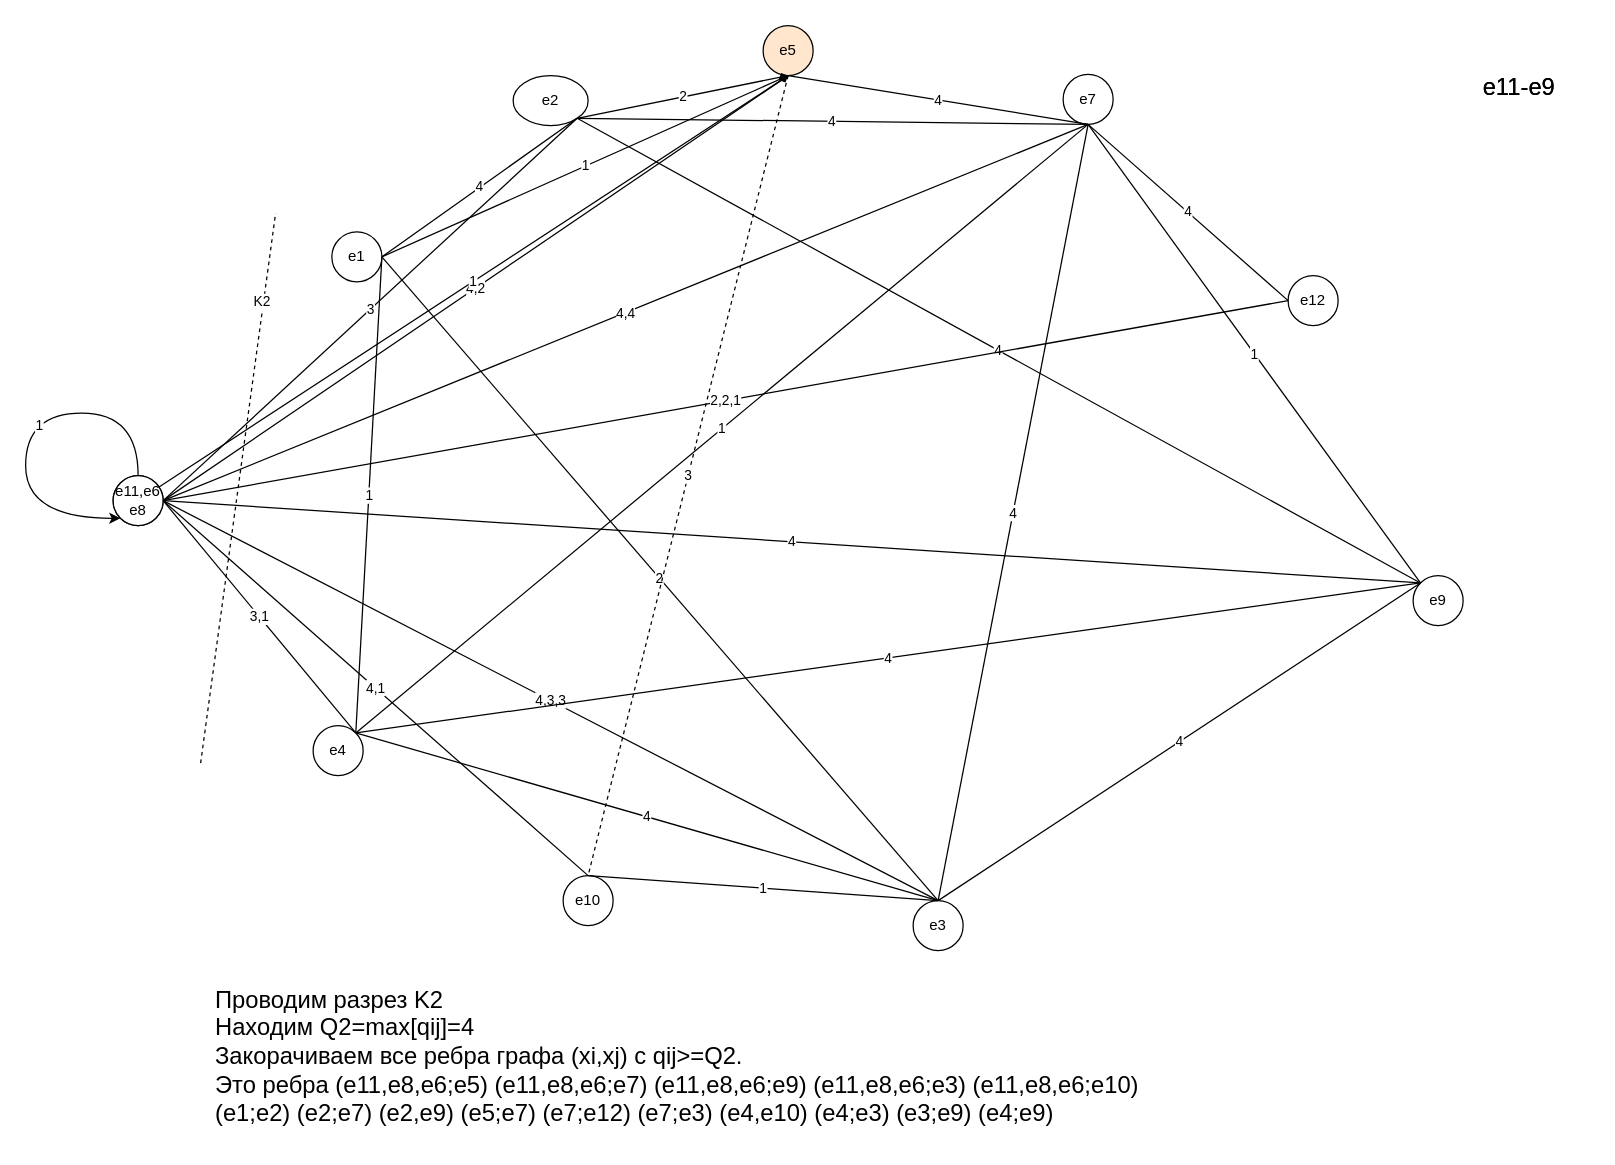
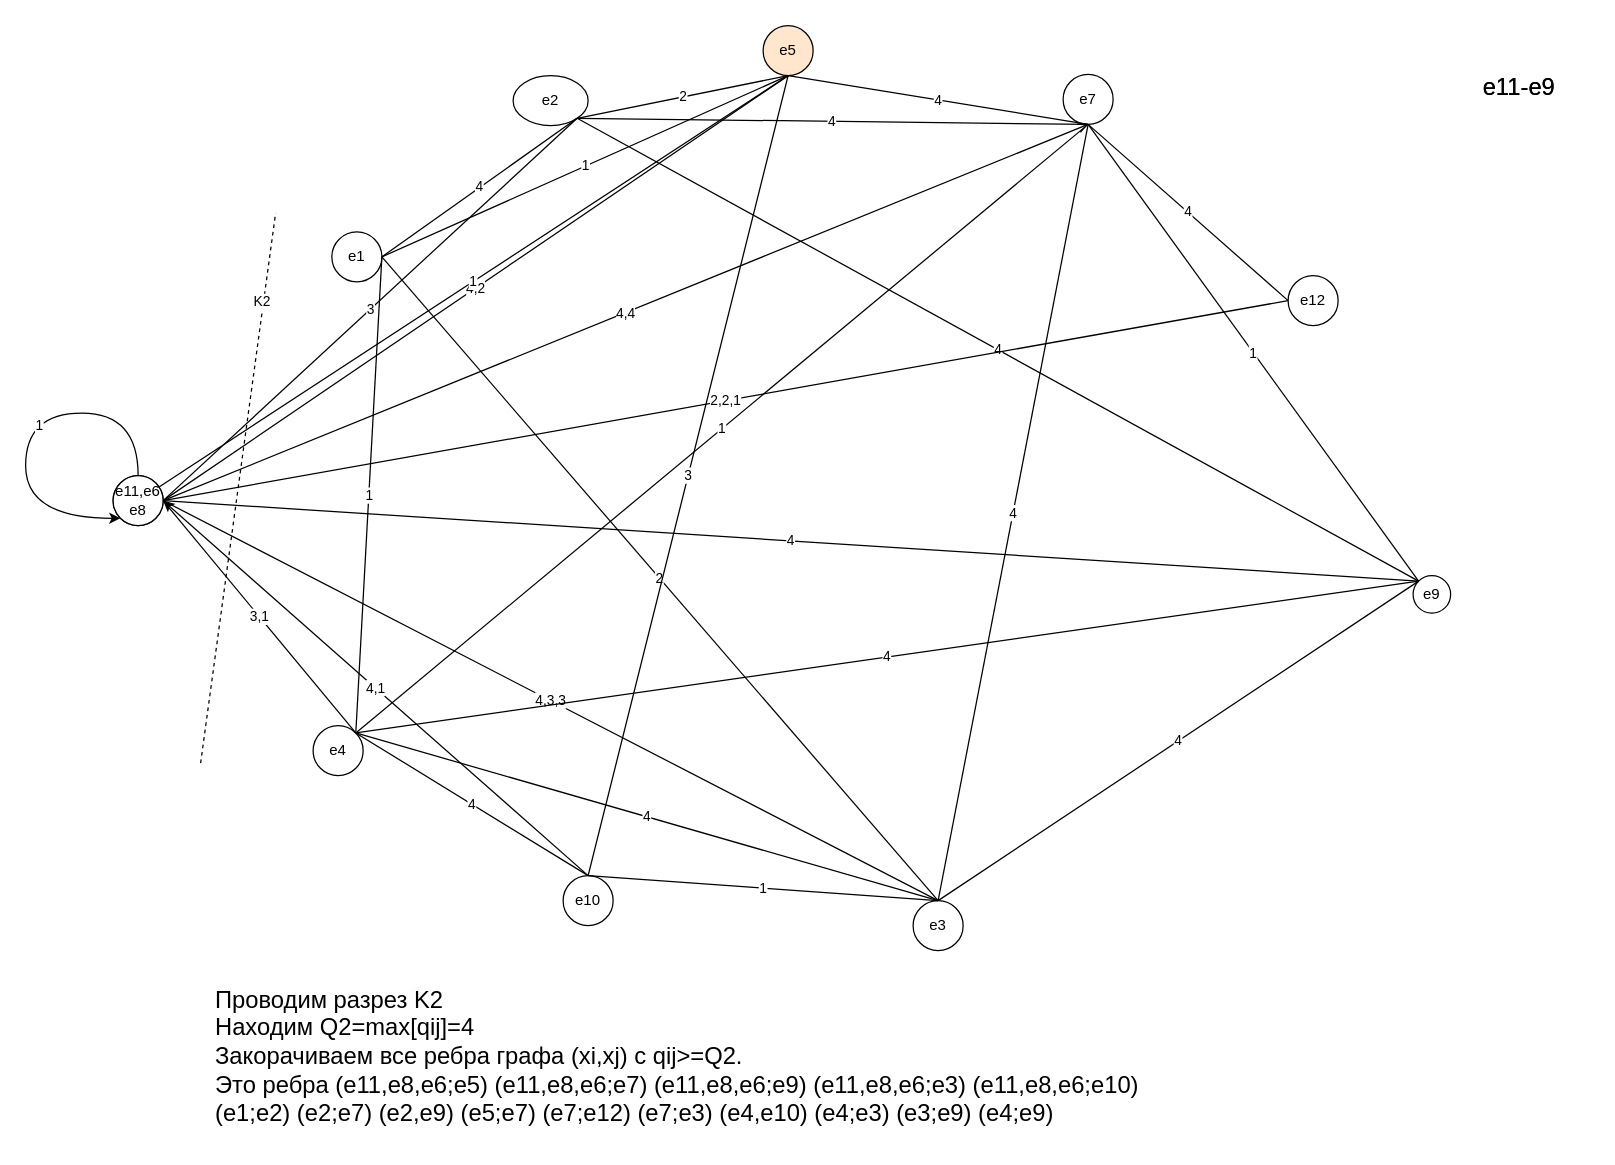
(767, 85) -> (768, 85)
(1078, 129) -> (1080, 128)
(1438, 601) -> (1432, 594)
(637, 679) -> (637, 679)
none -> (469, 803)
(576, 865) -> (576, 865)
